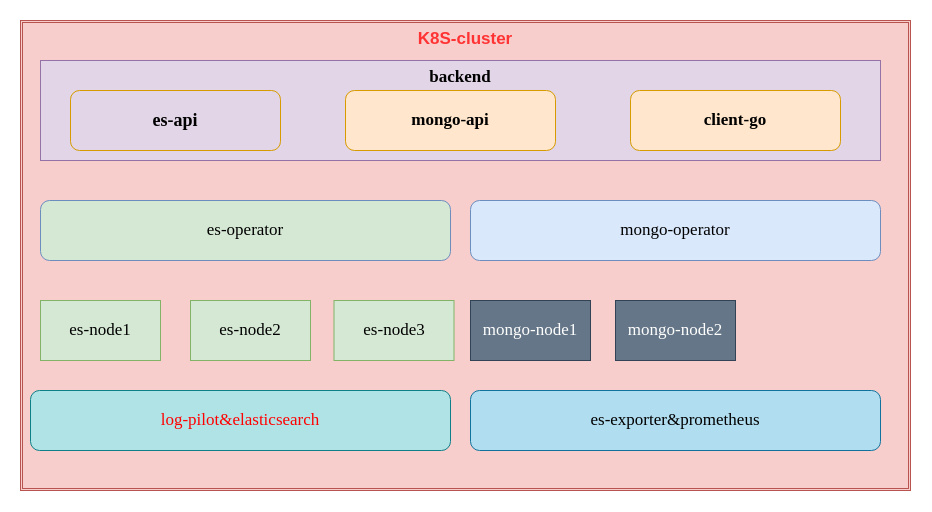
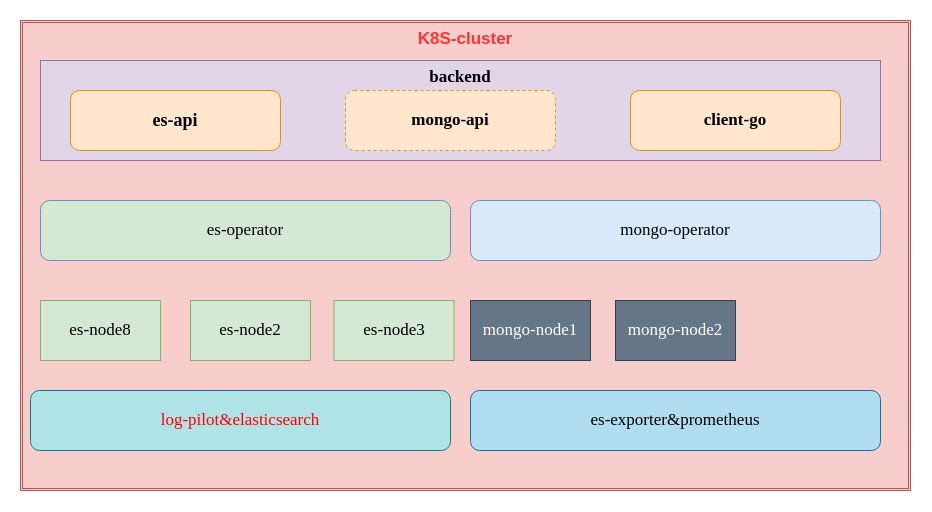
(176, 121) -> (176, 121)
(451, 121) -> (451, 121)
(101, 331) -> (101, 331)
